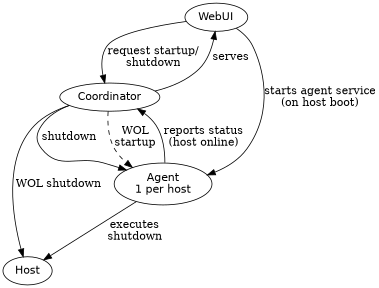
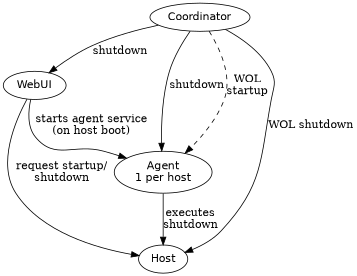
(130, 33) -> (27, 207)
(231, 57) -> (120, 51)
(161, 135) -> none
